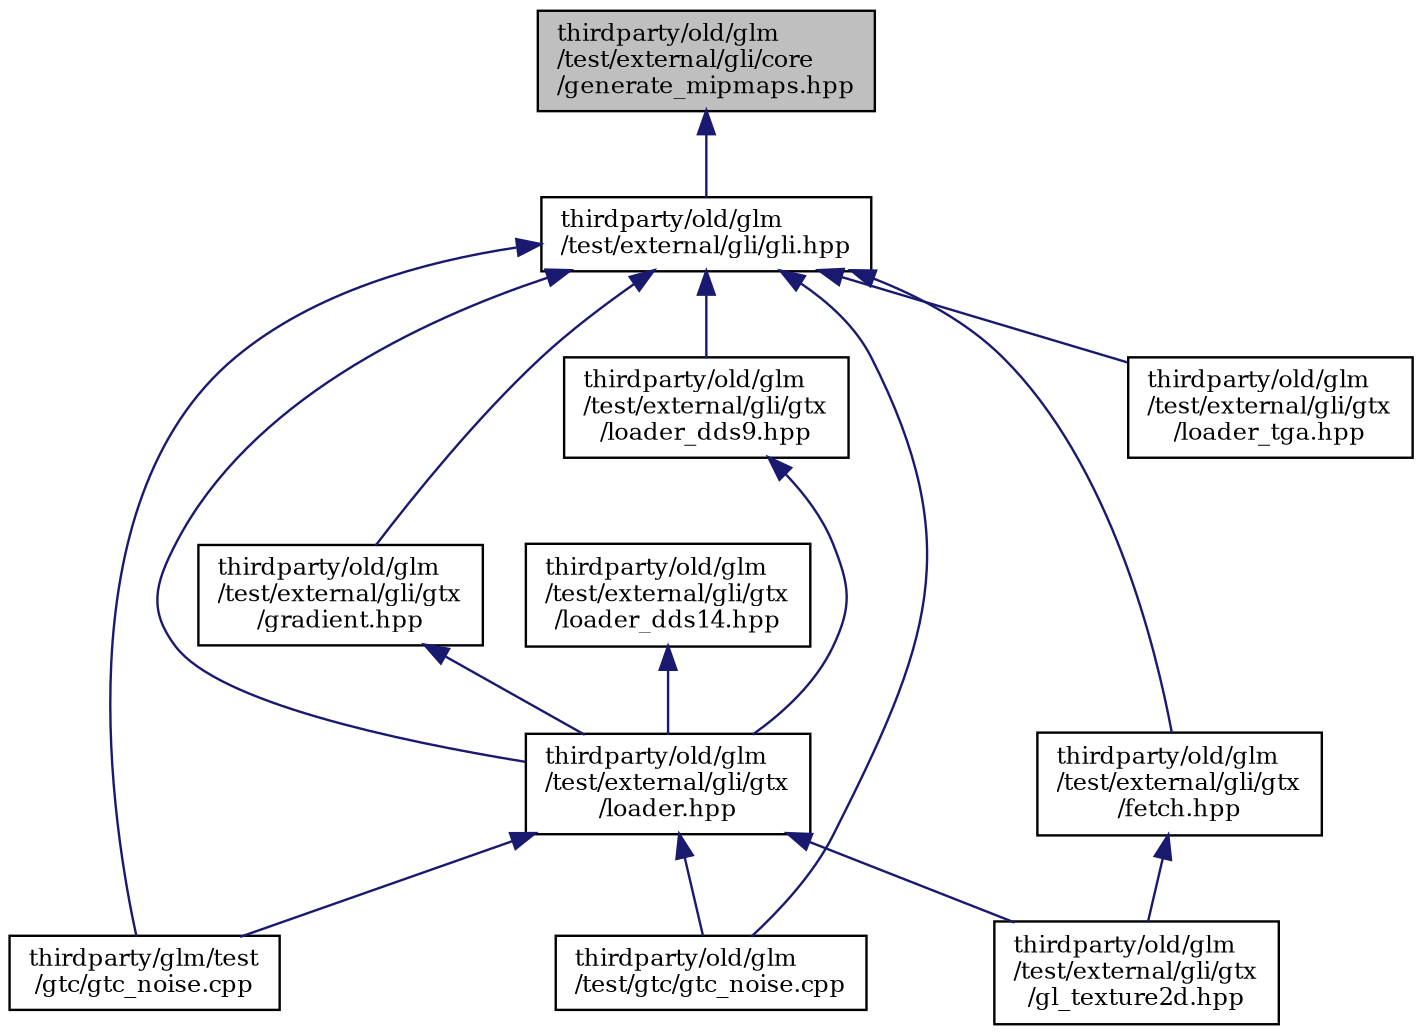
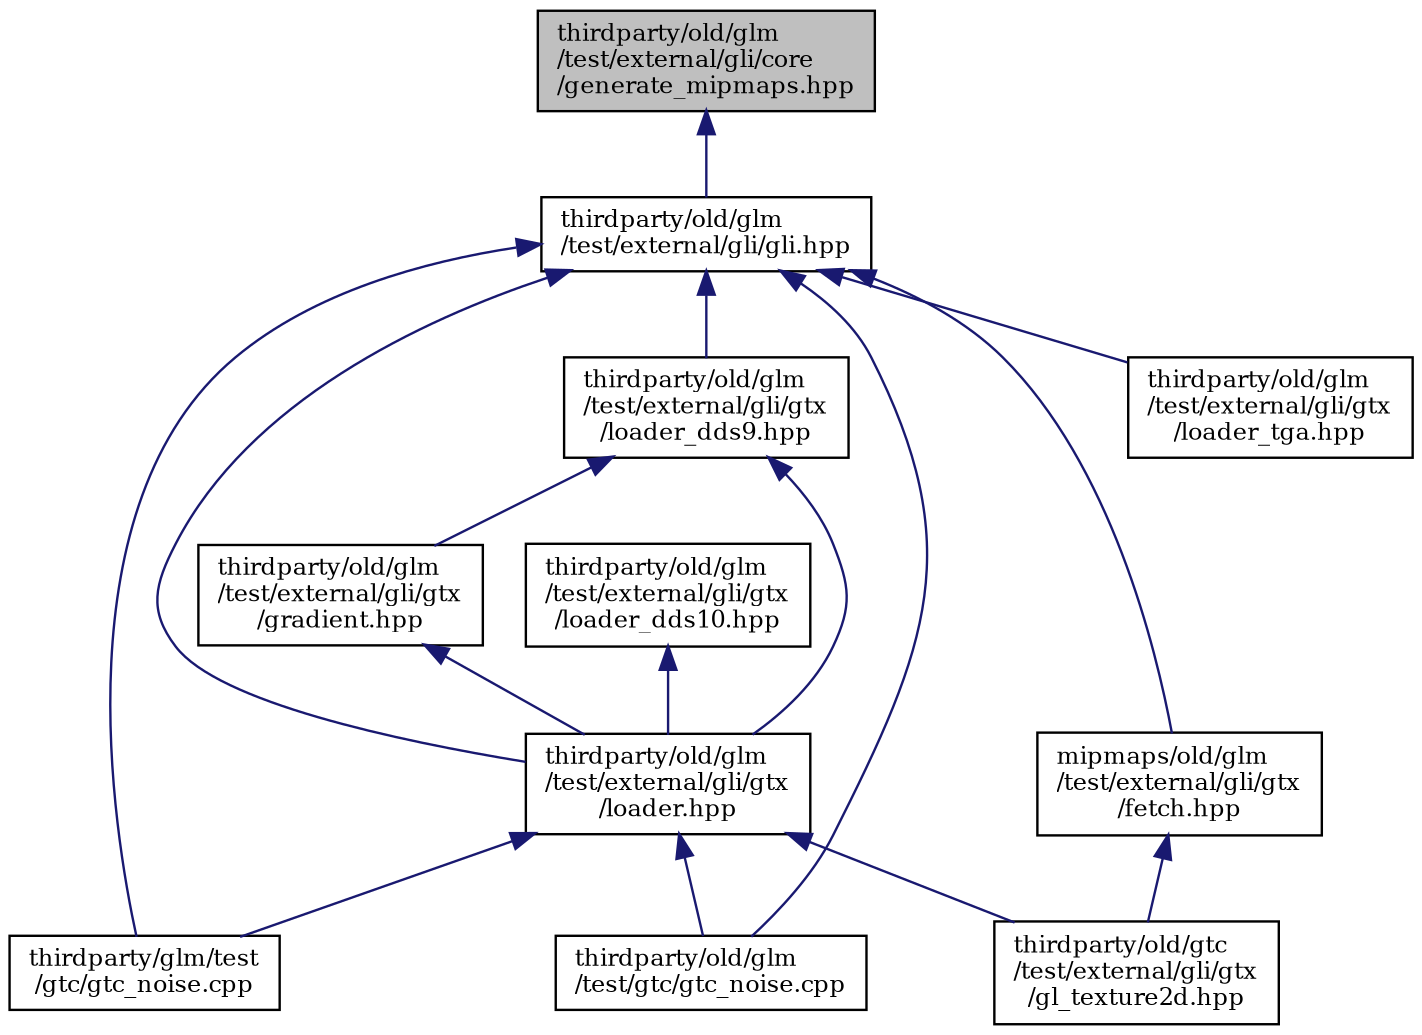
(494, 404) -> (513, 507)
(668, 595) -> (668, 595)
(1180, 784) -> (1180, 784)
(1137, 973) -> (1137, 973)
